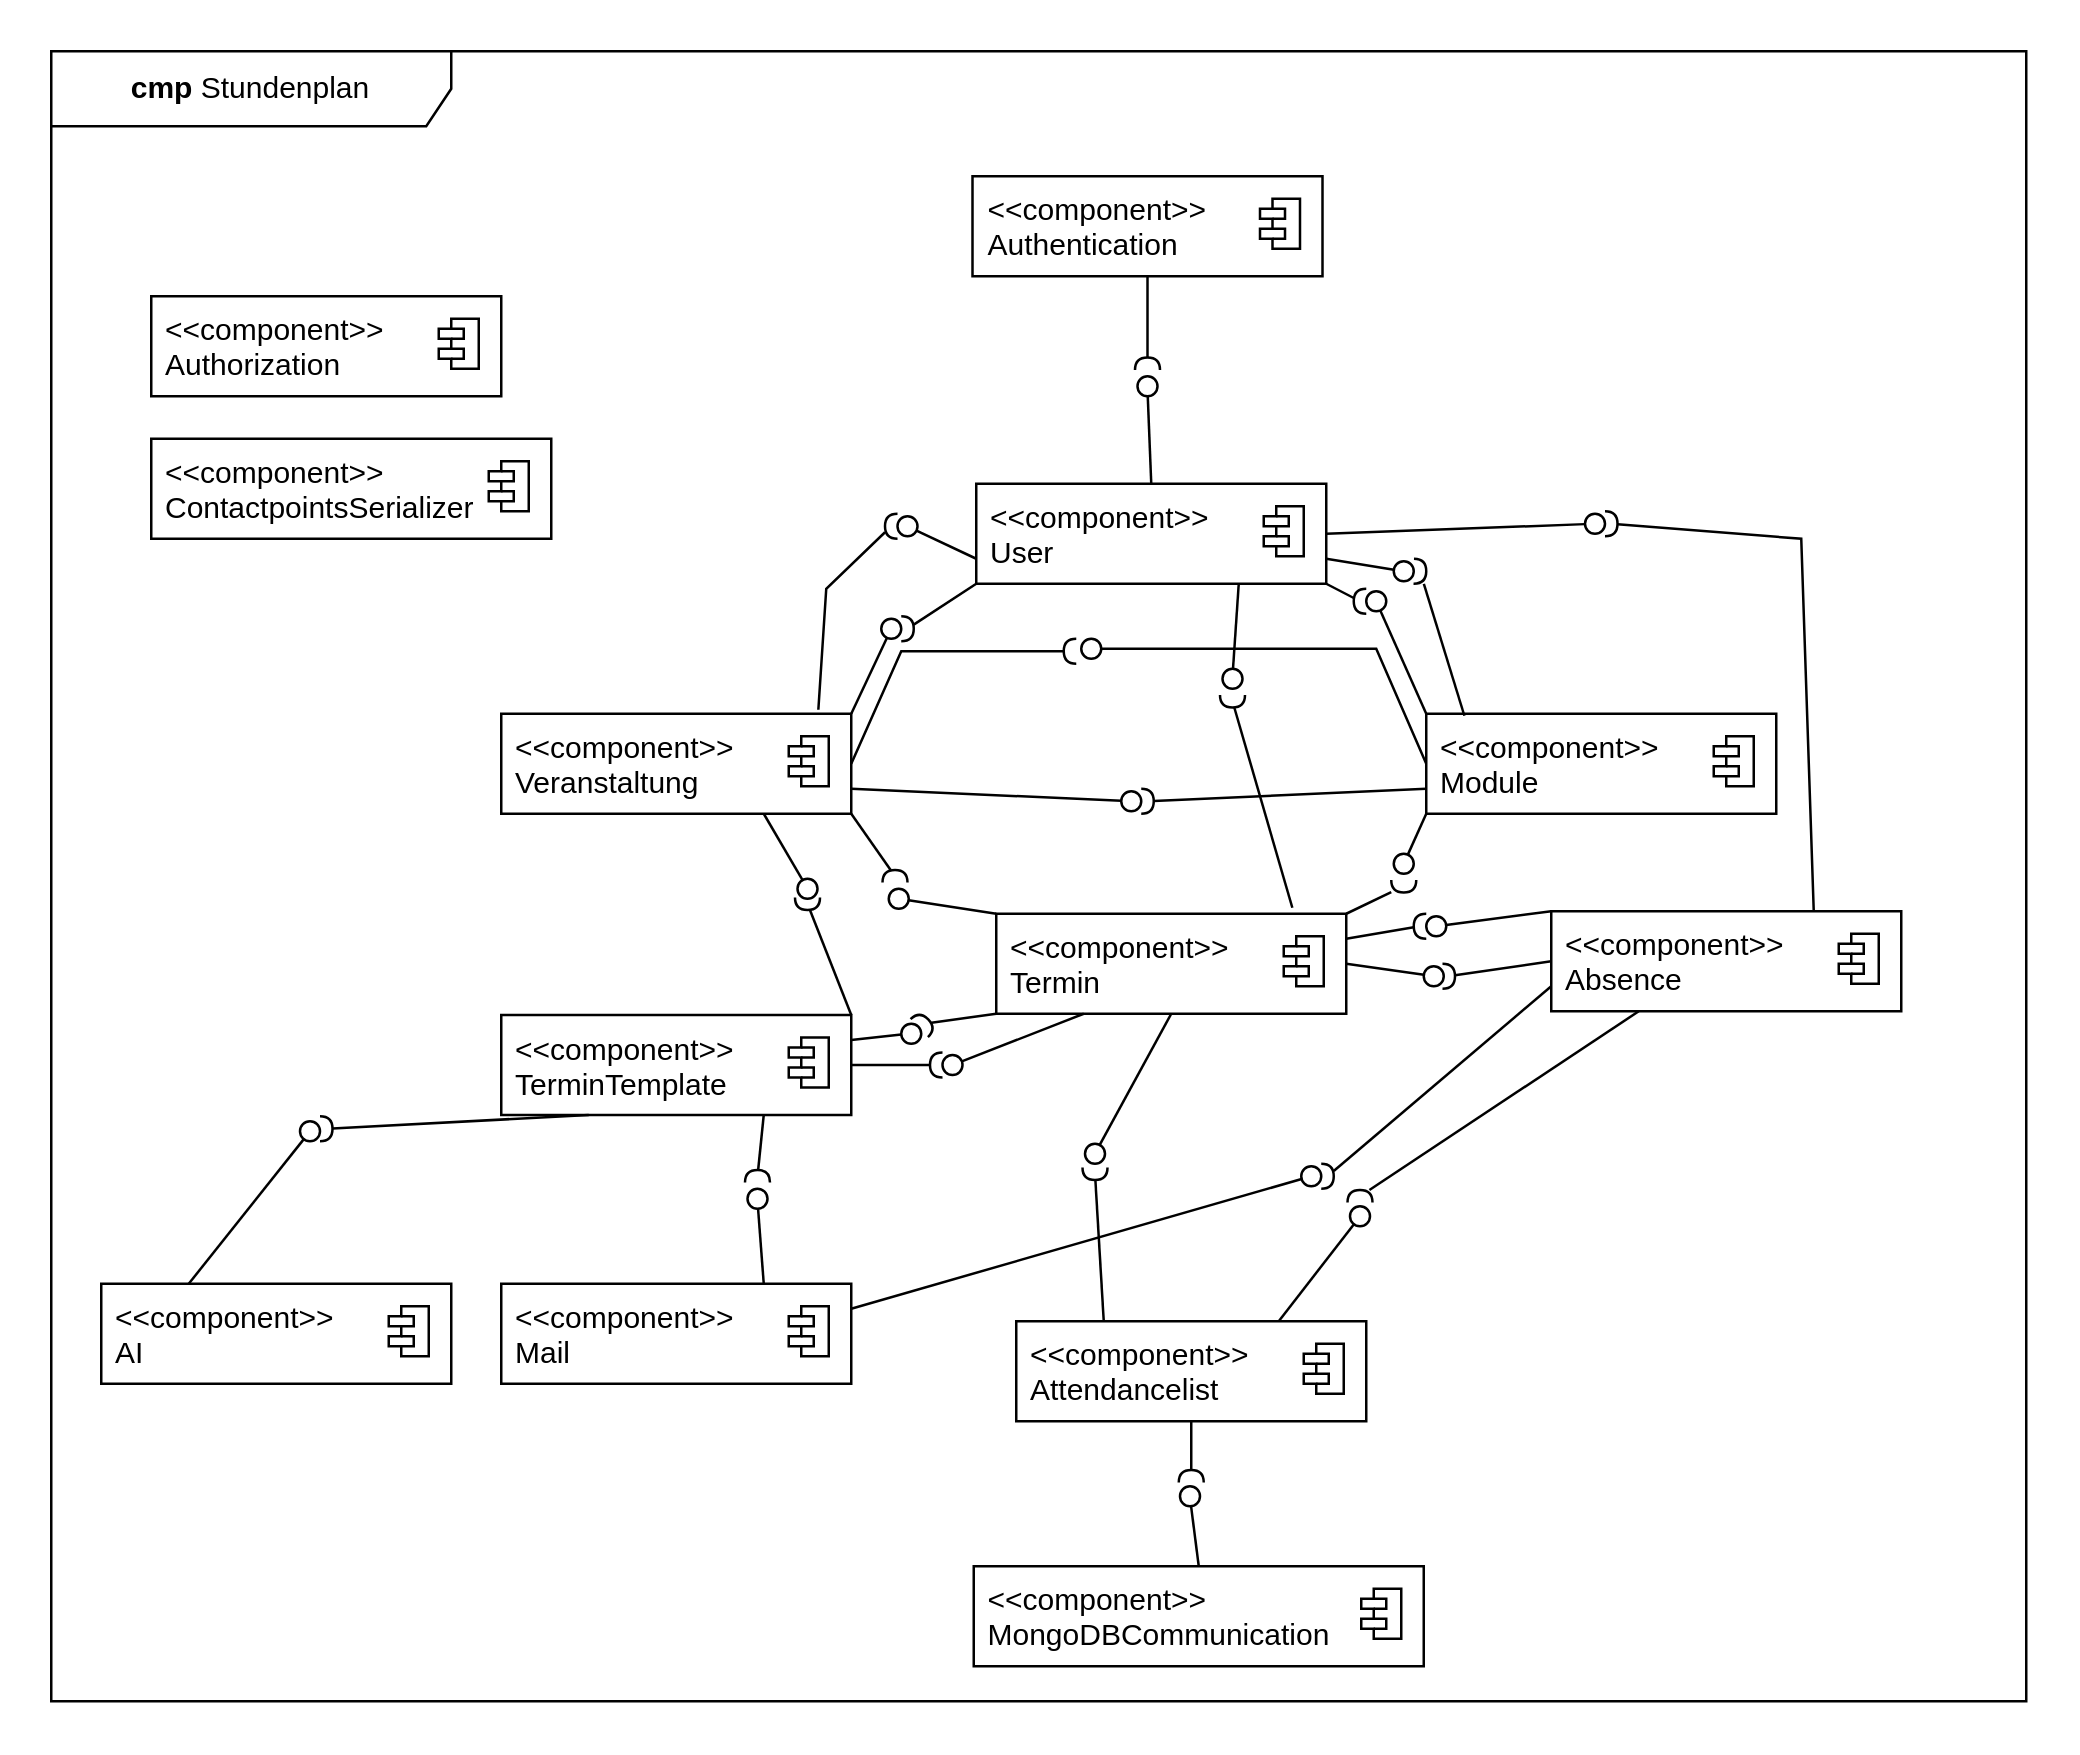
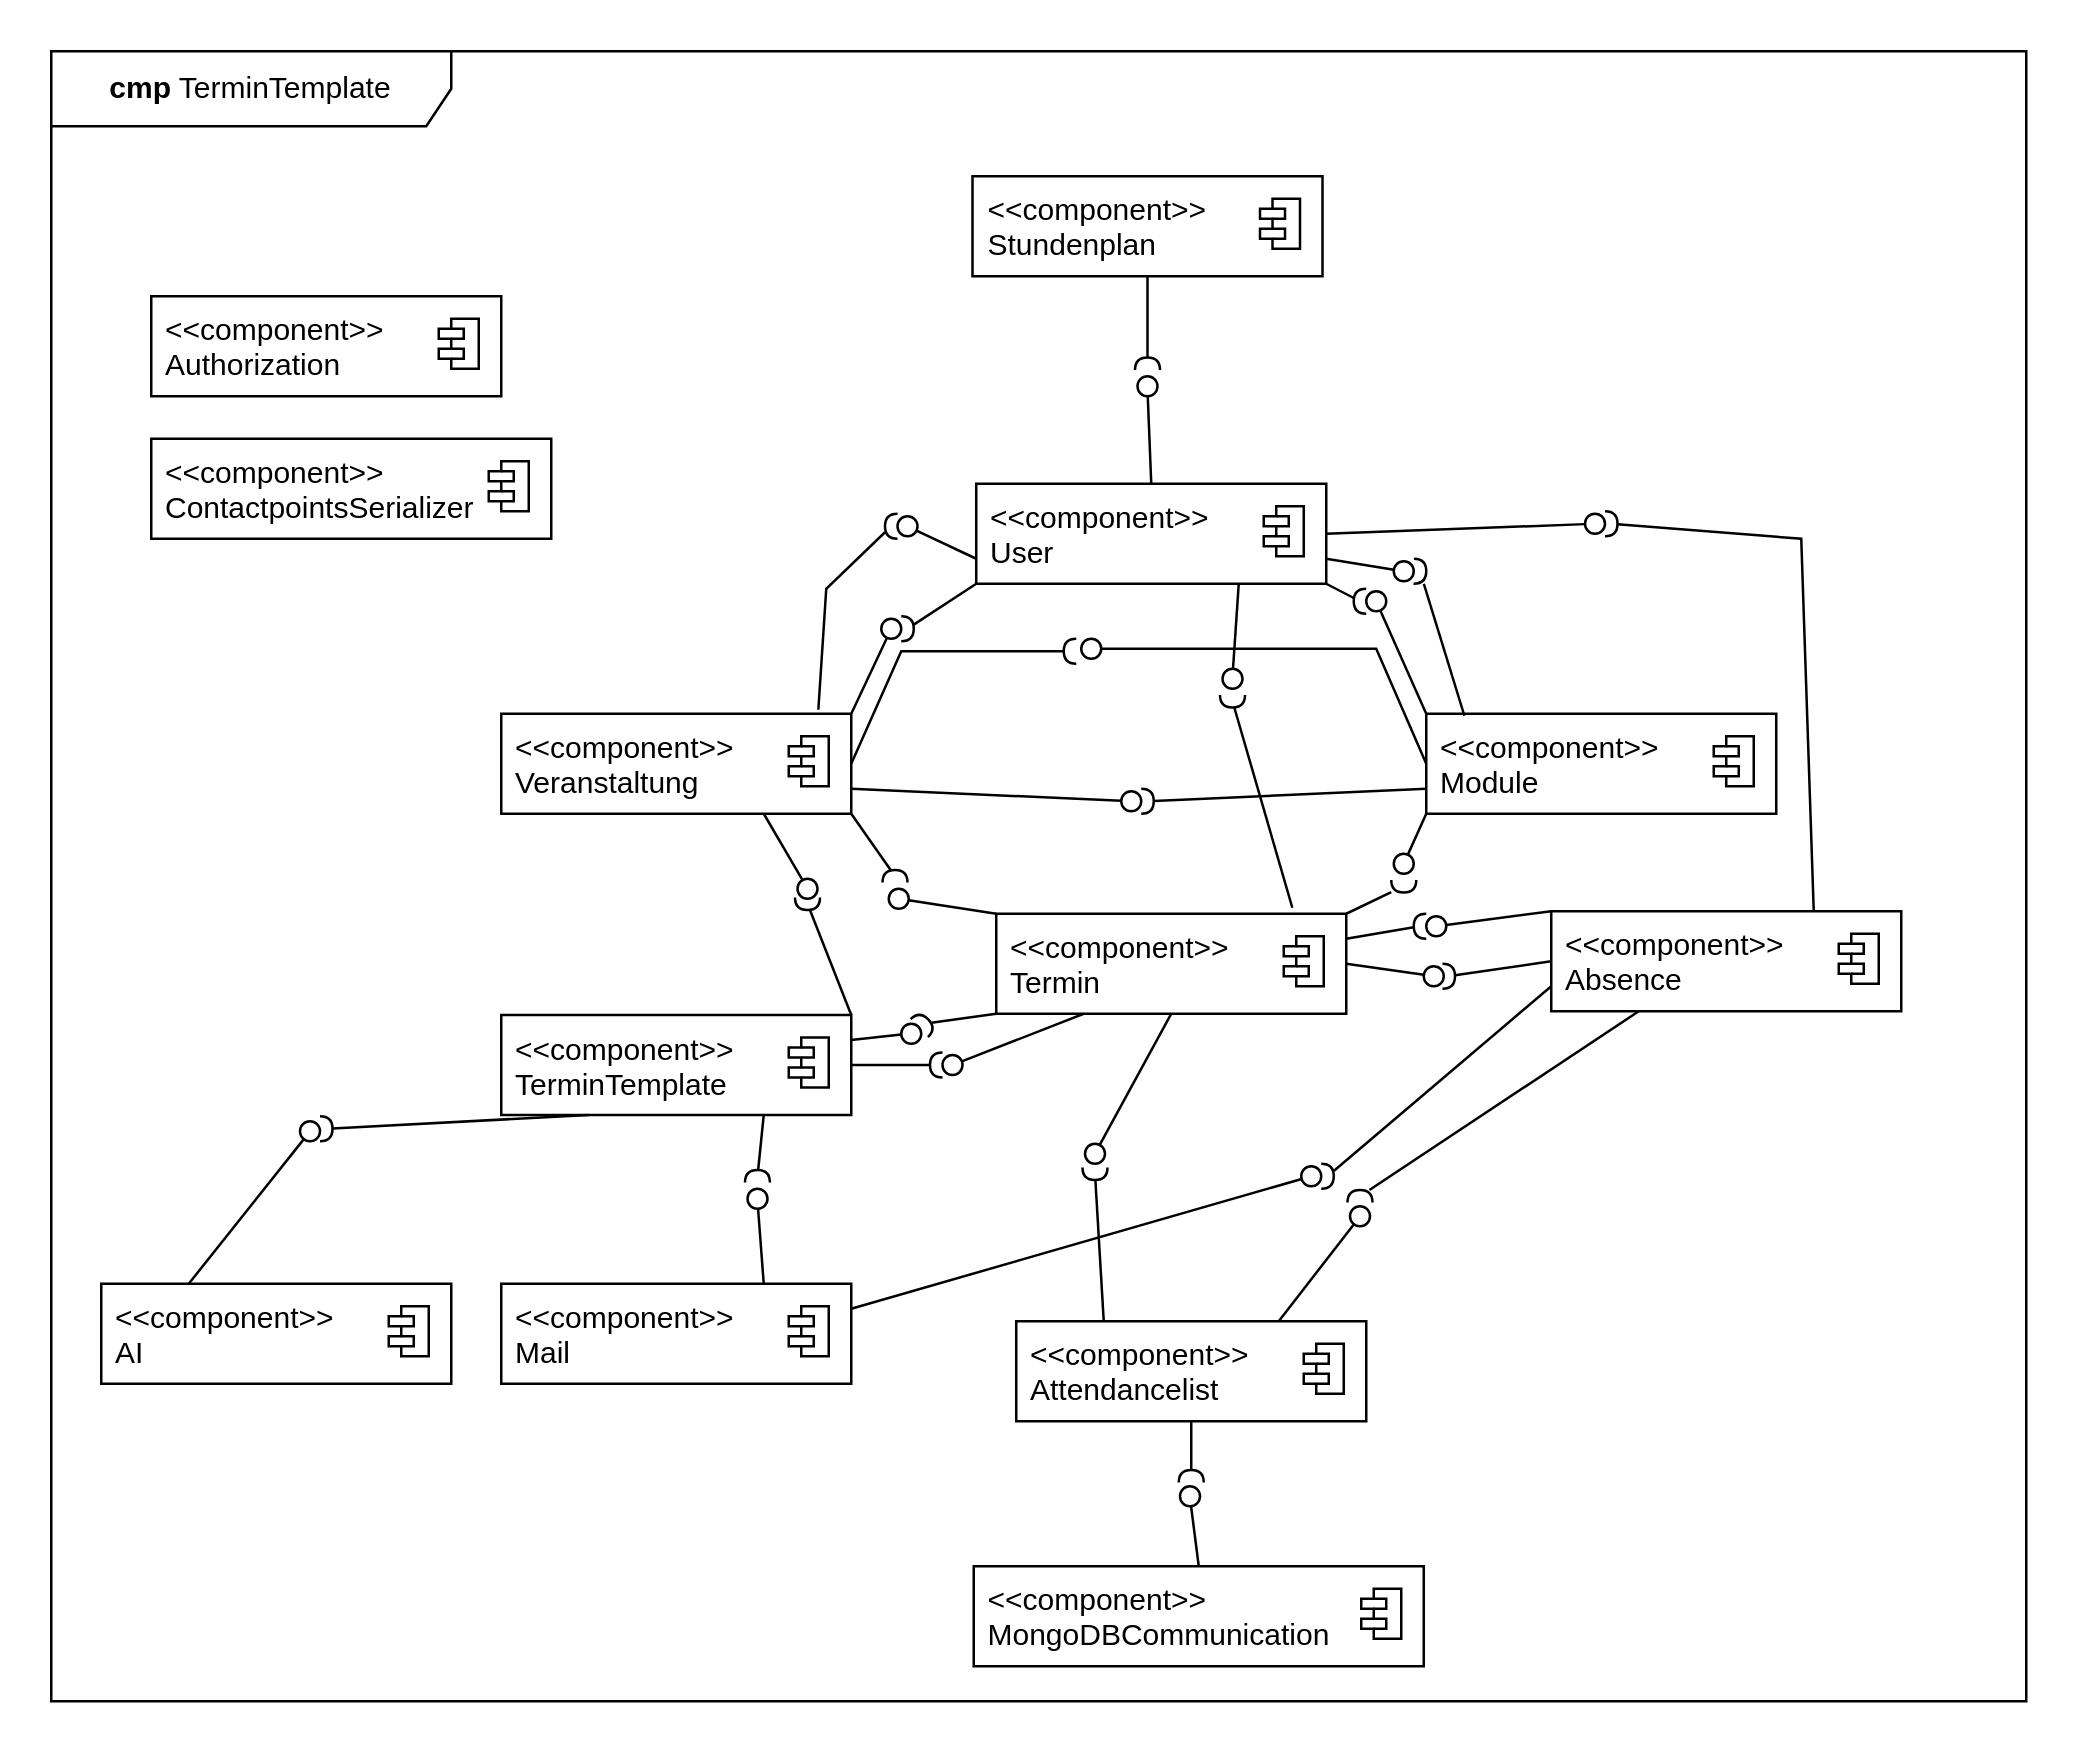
(251, 89) -> (251, 89)
(1099, 230) -> (1098, 230)
